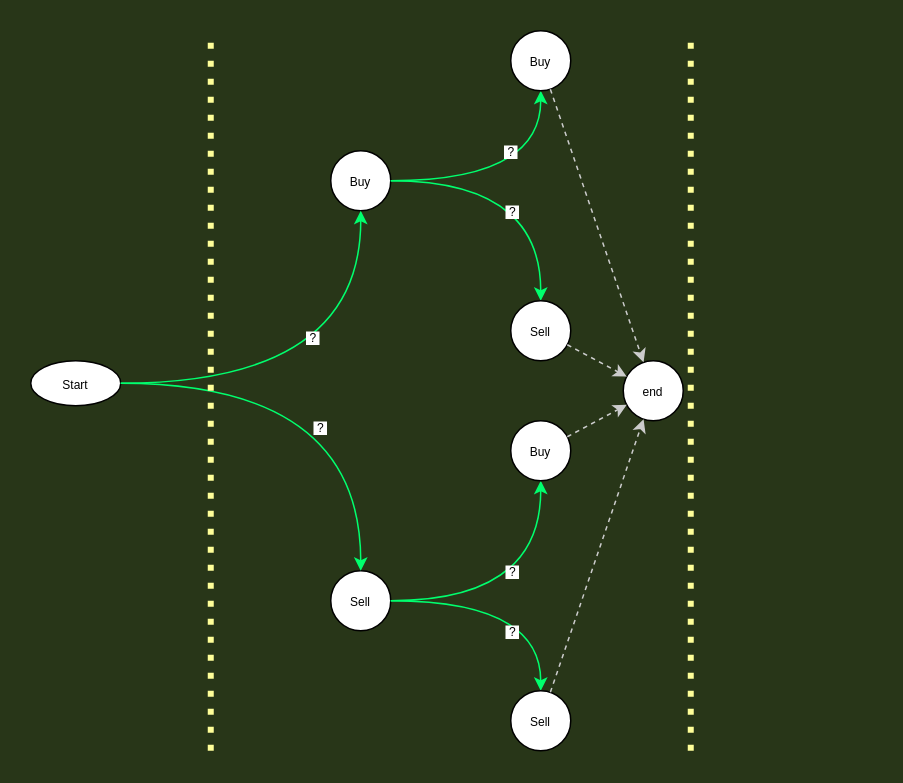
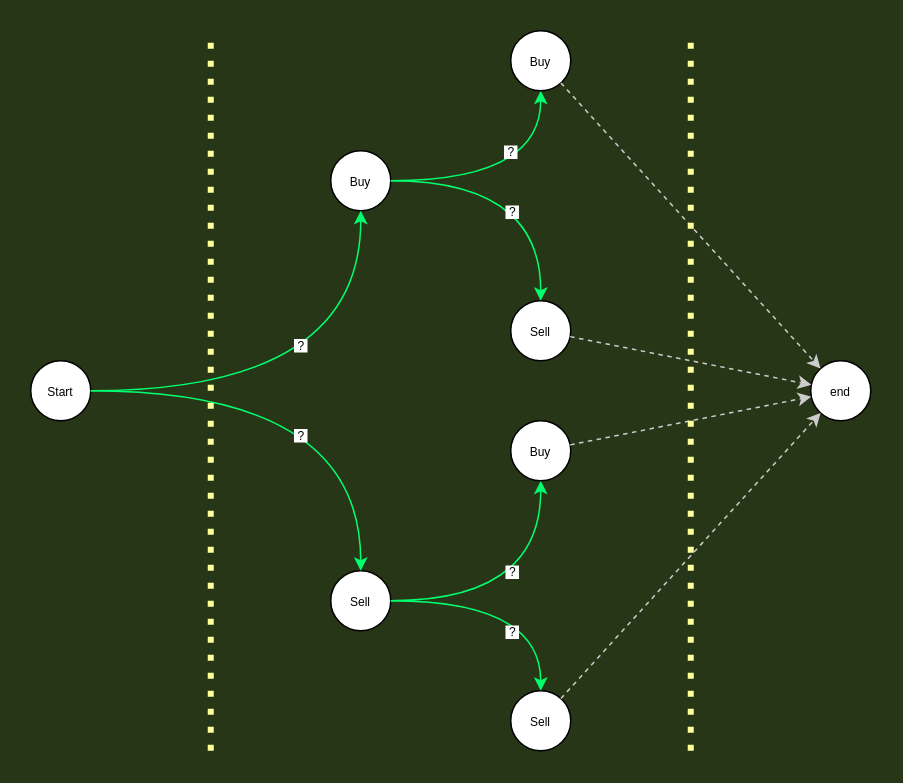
(76, 383) -> (61, 391)
(653, 391) -> (841, 391)
